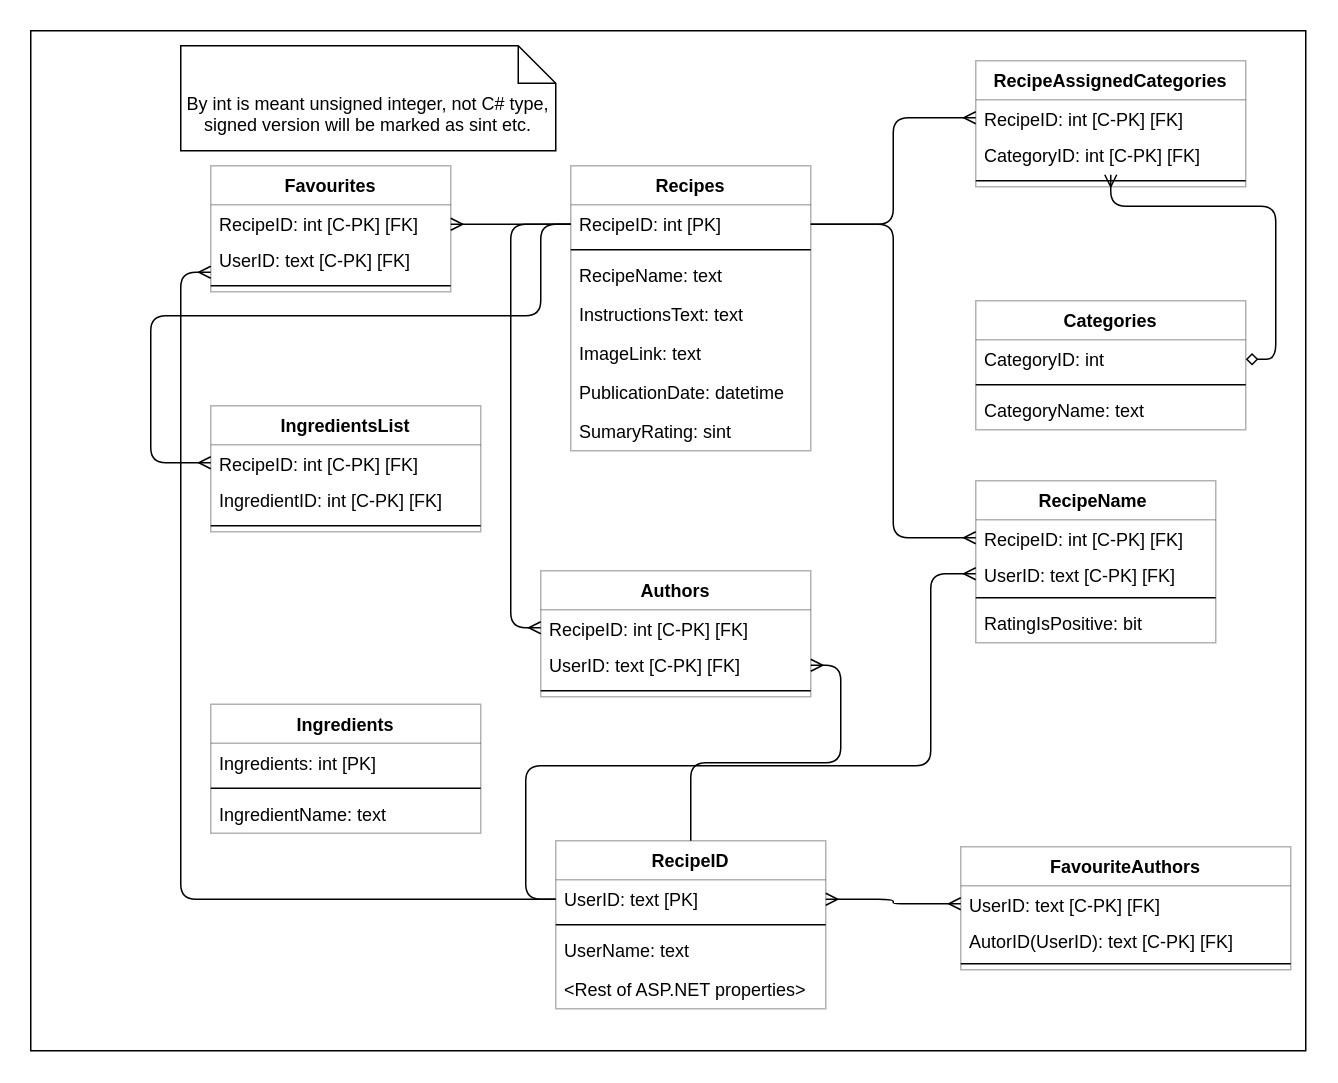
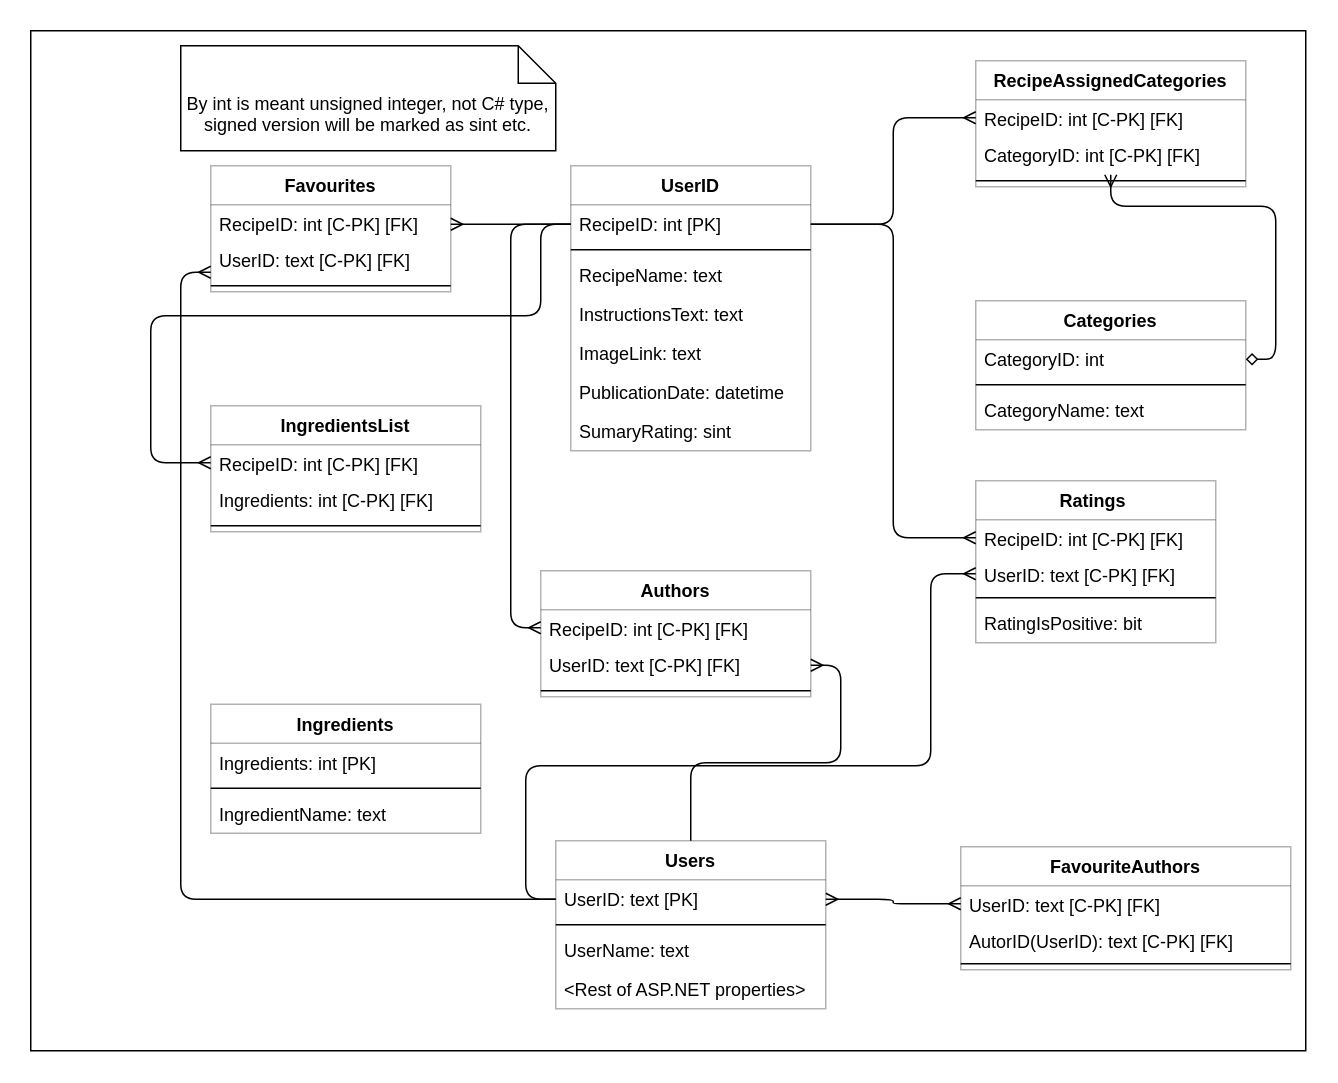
(690, 186) -> (690, 186)
(351, 501) -> (346, 501)
(1095, 501) -> (1095, 501)
(690, 861) -> (690, 861)
